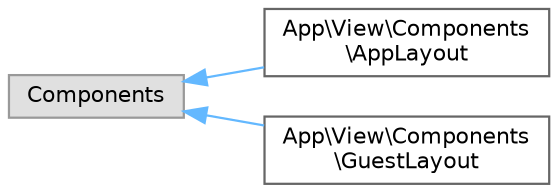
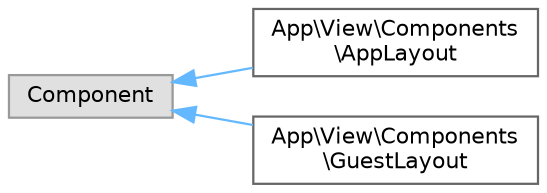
(96, 96) -> (91, 96)
